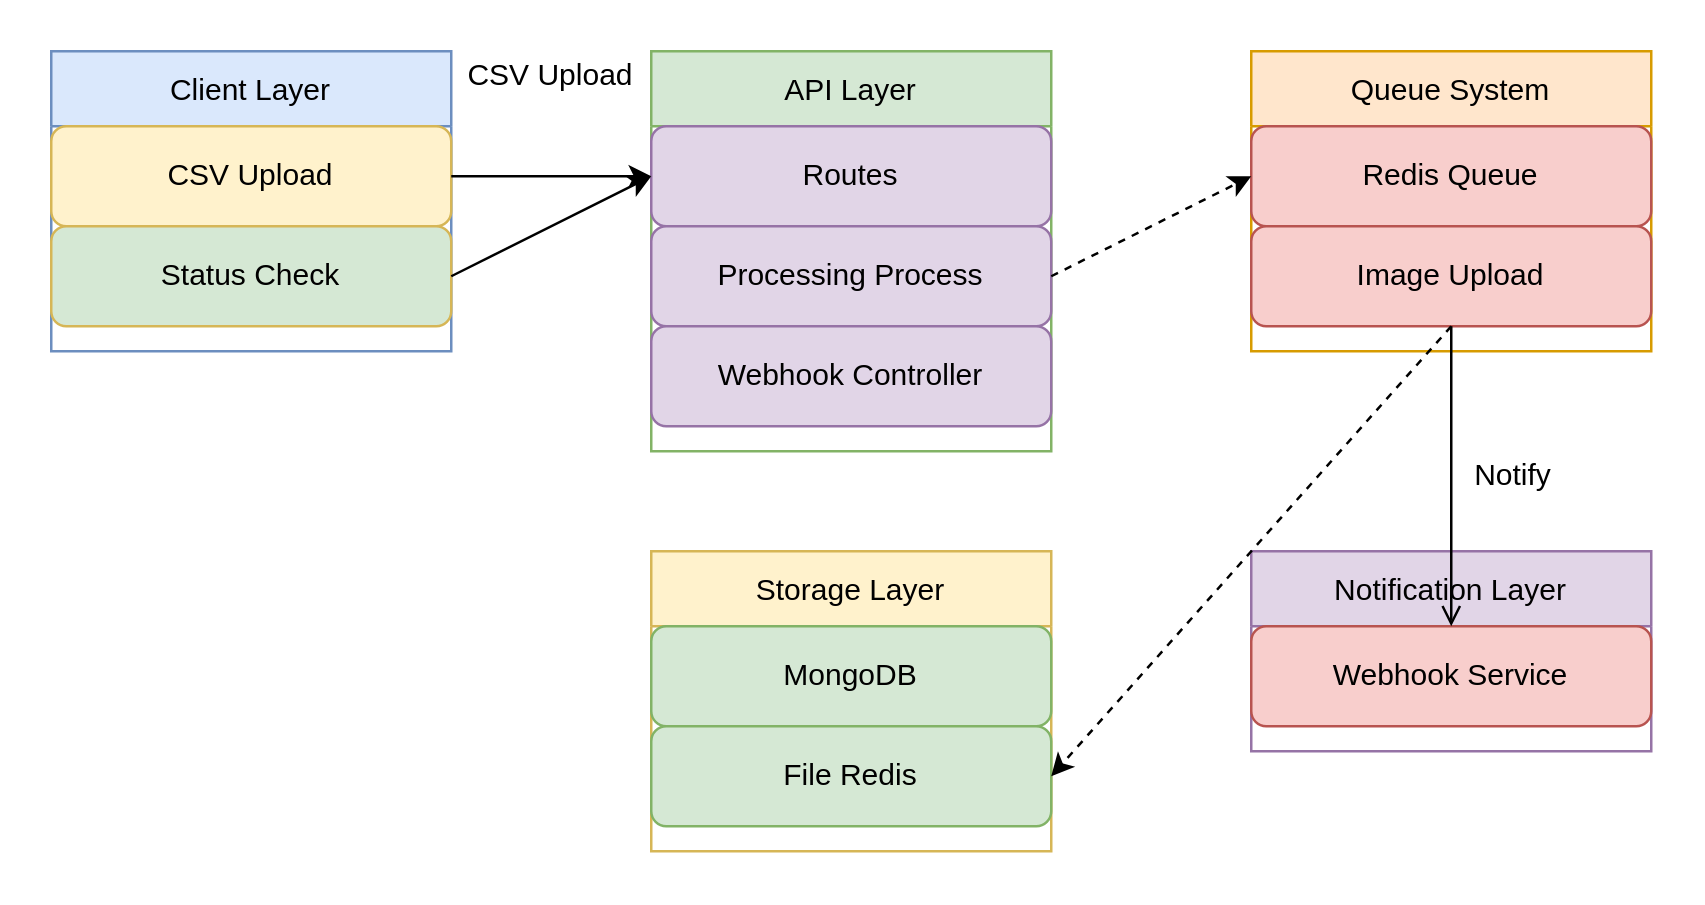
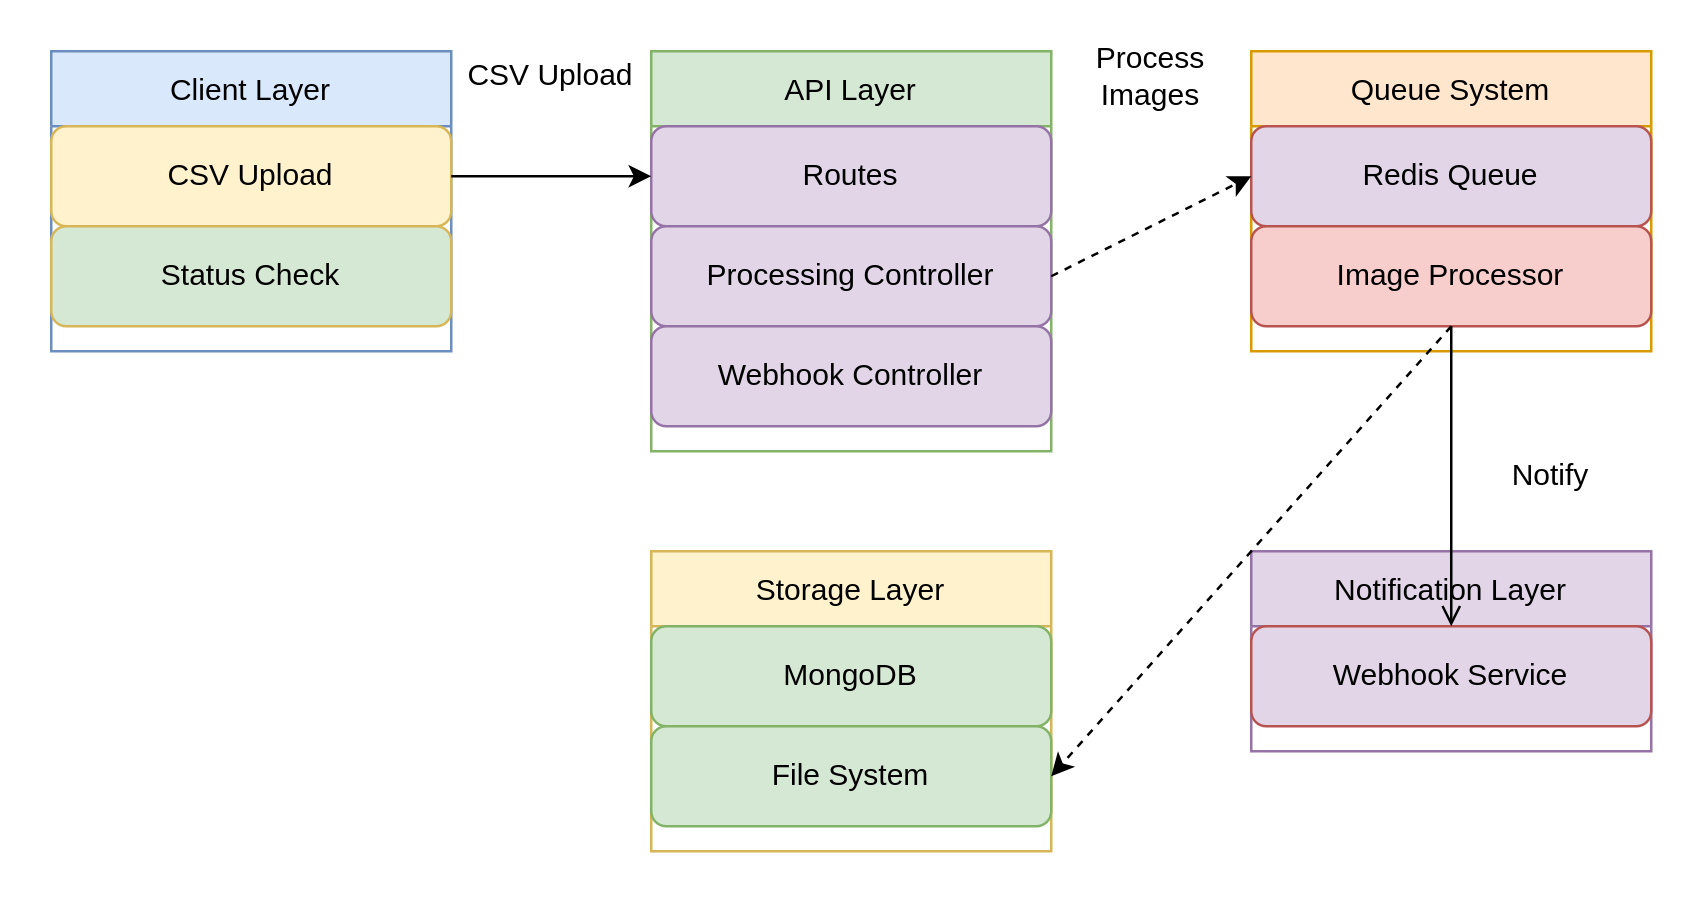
none -> (1151, 76)
(1451, 176) -> (1451, 176)
(545, 229) -> none
(851, 276) -> (851, 276)
(1451, 276) -> (1451, 276)
(1514, 476) -> (1551, 476)
(1451, 676) -> (1451, 676)
(851, 776) -> (851, 776)
